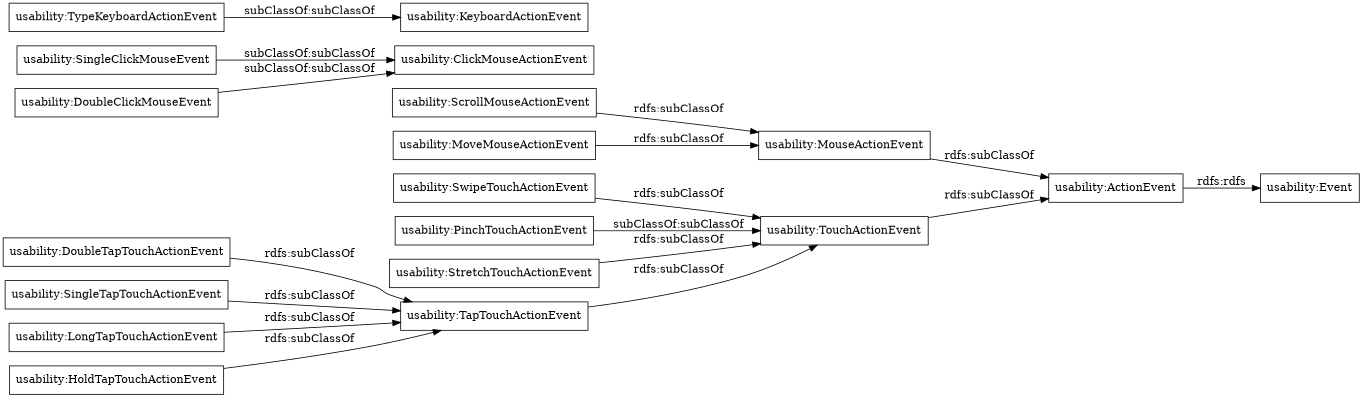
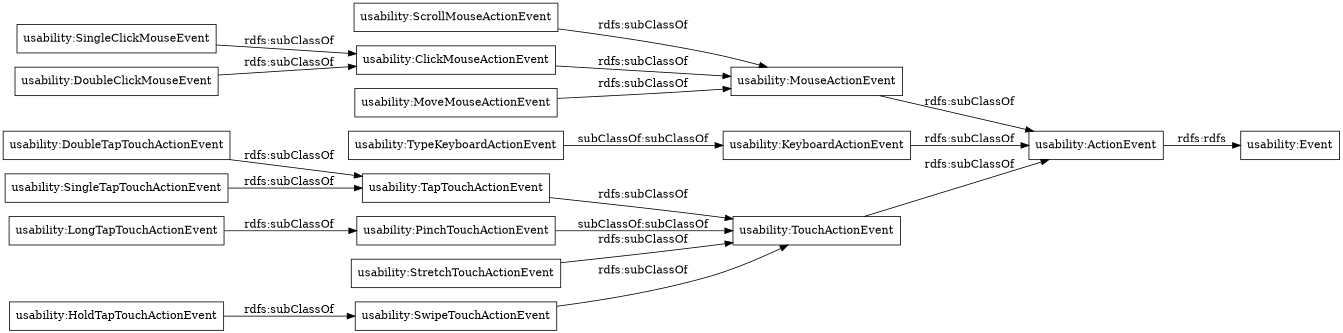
(310, 54) -> (289, 41)
(310, 69) -> (289, 63)
none -> (639, 71)
none -> (966, 145)
(308, 328) -> (286, 231)
(329, 353) -> (285, 316)
